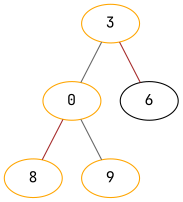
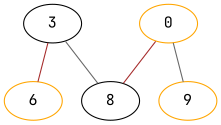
(111, 24) -> (53, 24)
(91, 62) -> (82, 62)
(149, 101) -> (33, 101)
(33, 178) -> (111, 101)
